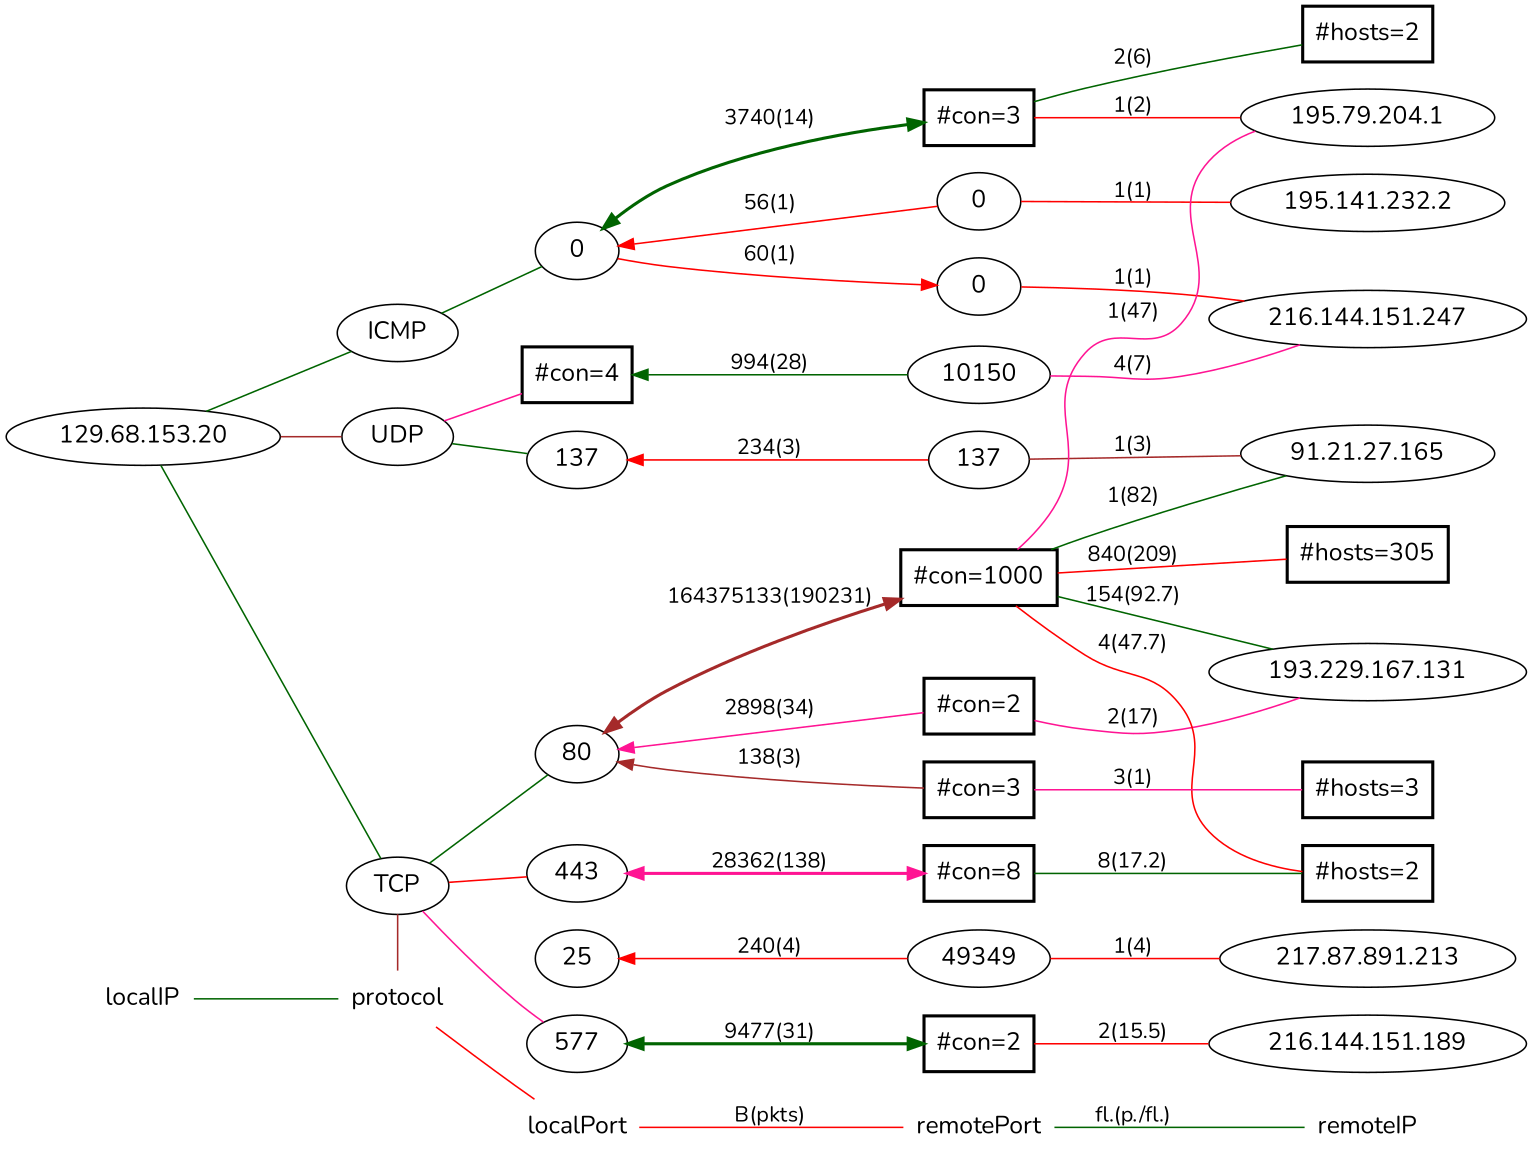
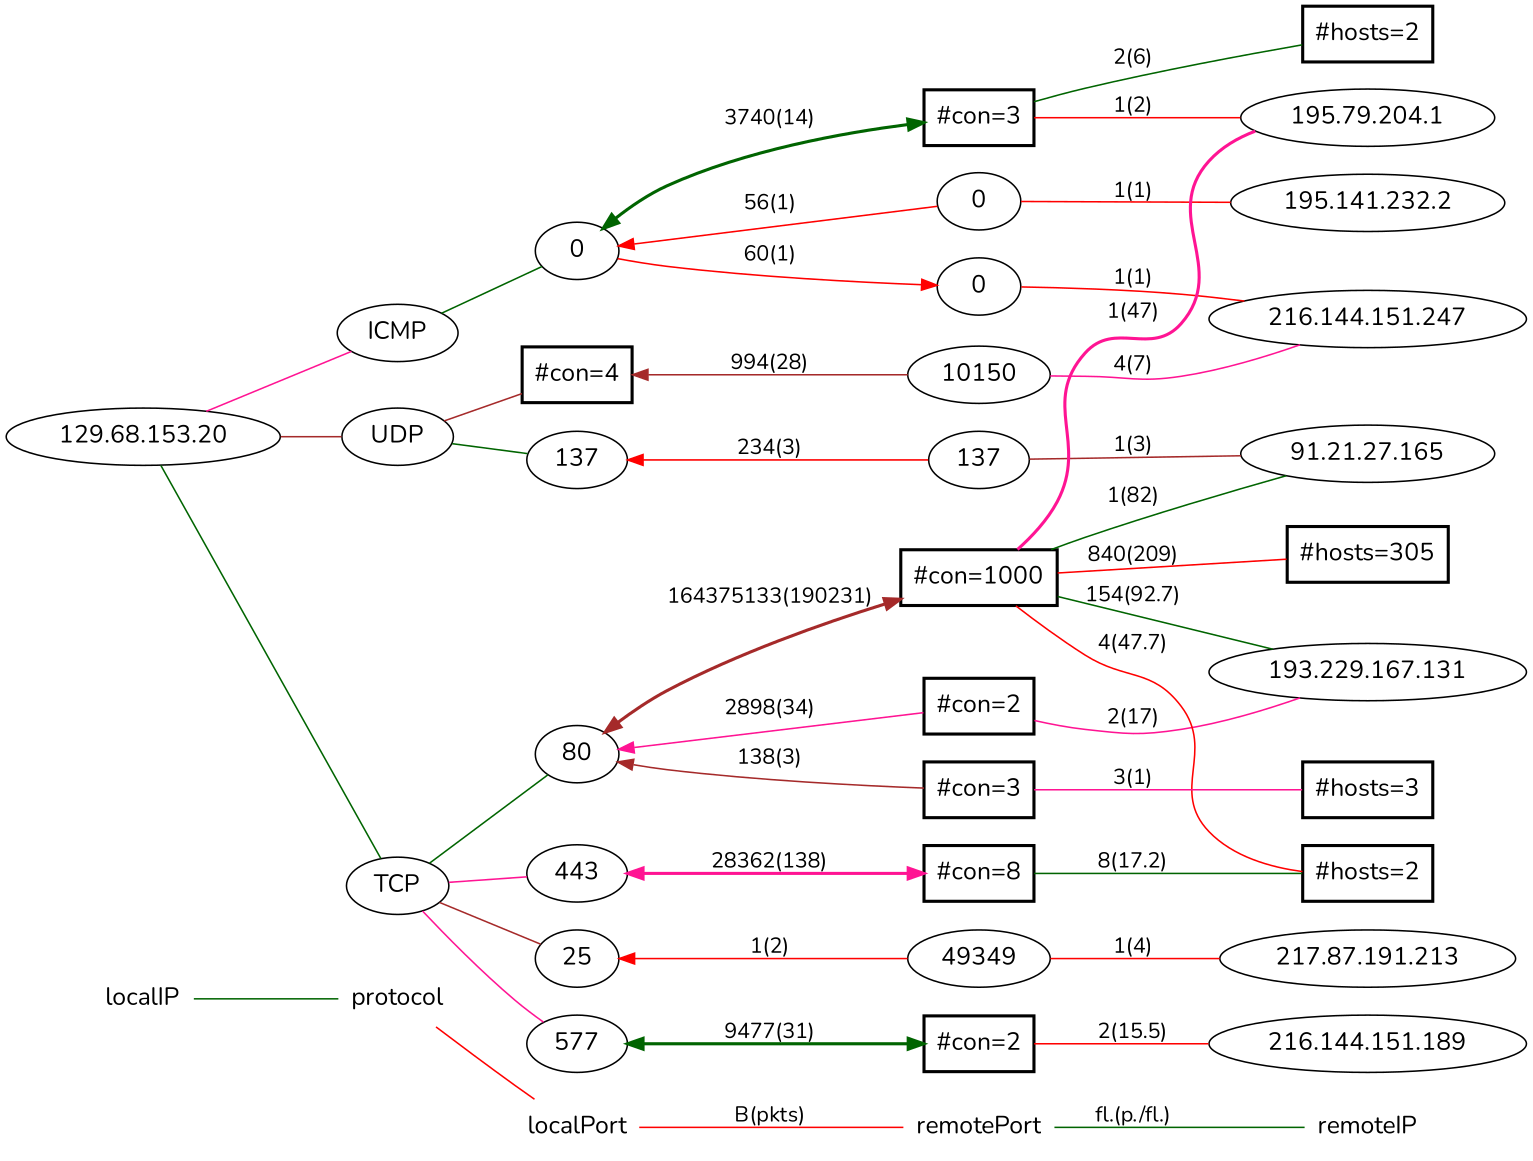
(1138, 339) -> (1138, 339)
(778, 375) -> (778, 375)
(279, 381) -> (279, 381)
(483, 407) -> (483, 407)
(488, 880) -> (488, 880)
(398, 942) -> (490, 923)
(770, 947) -> (770, 947)
(1368, 959) -> (1368, 959)
